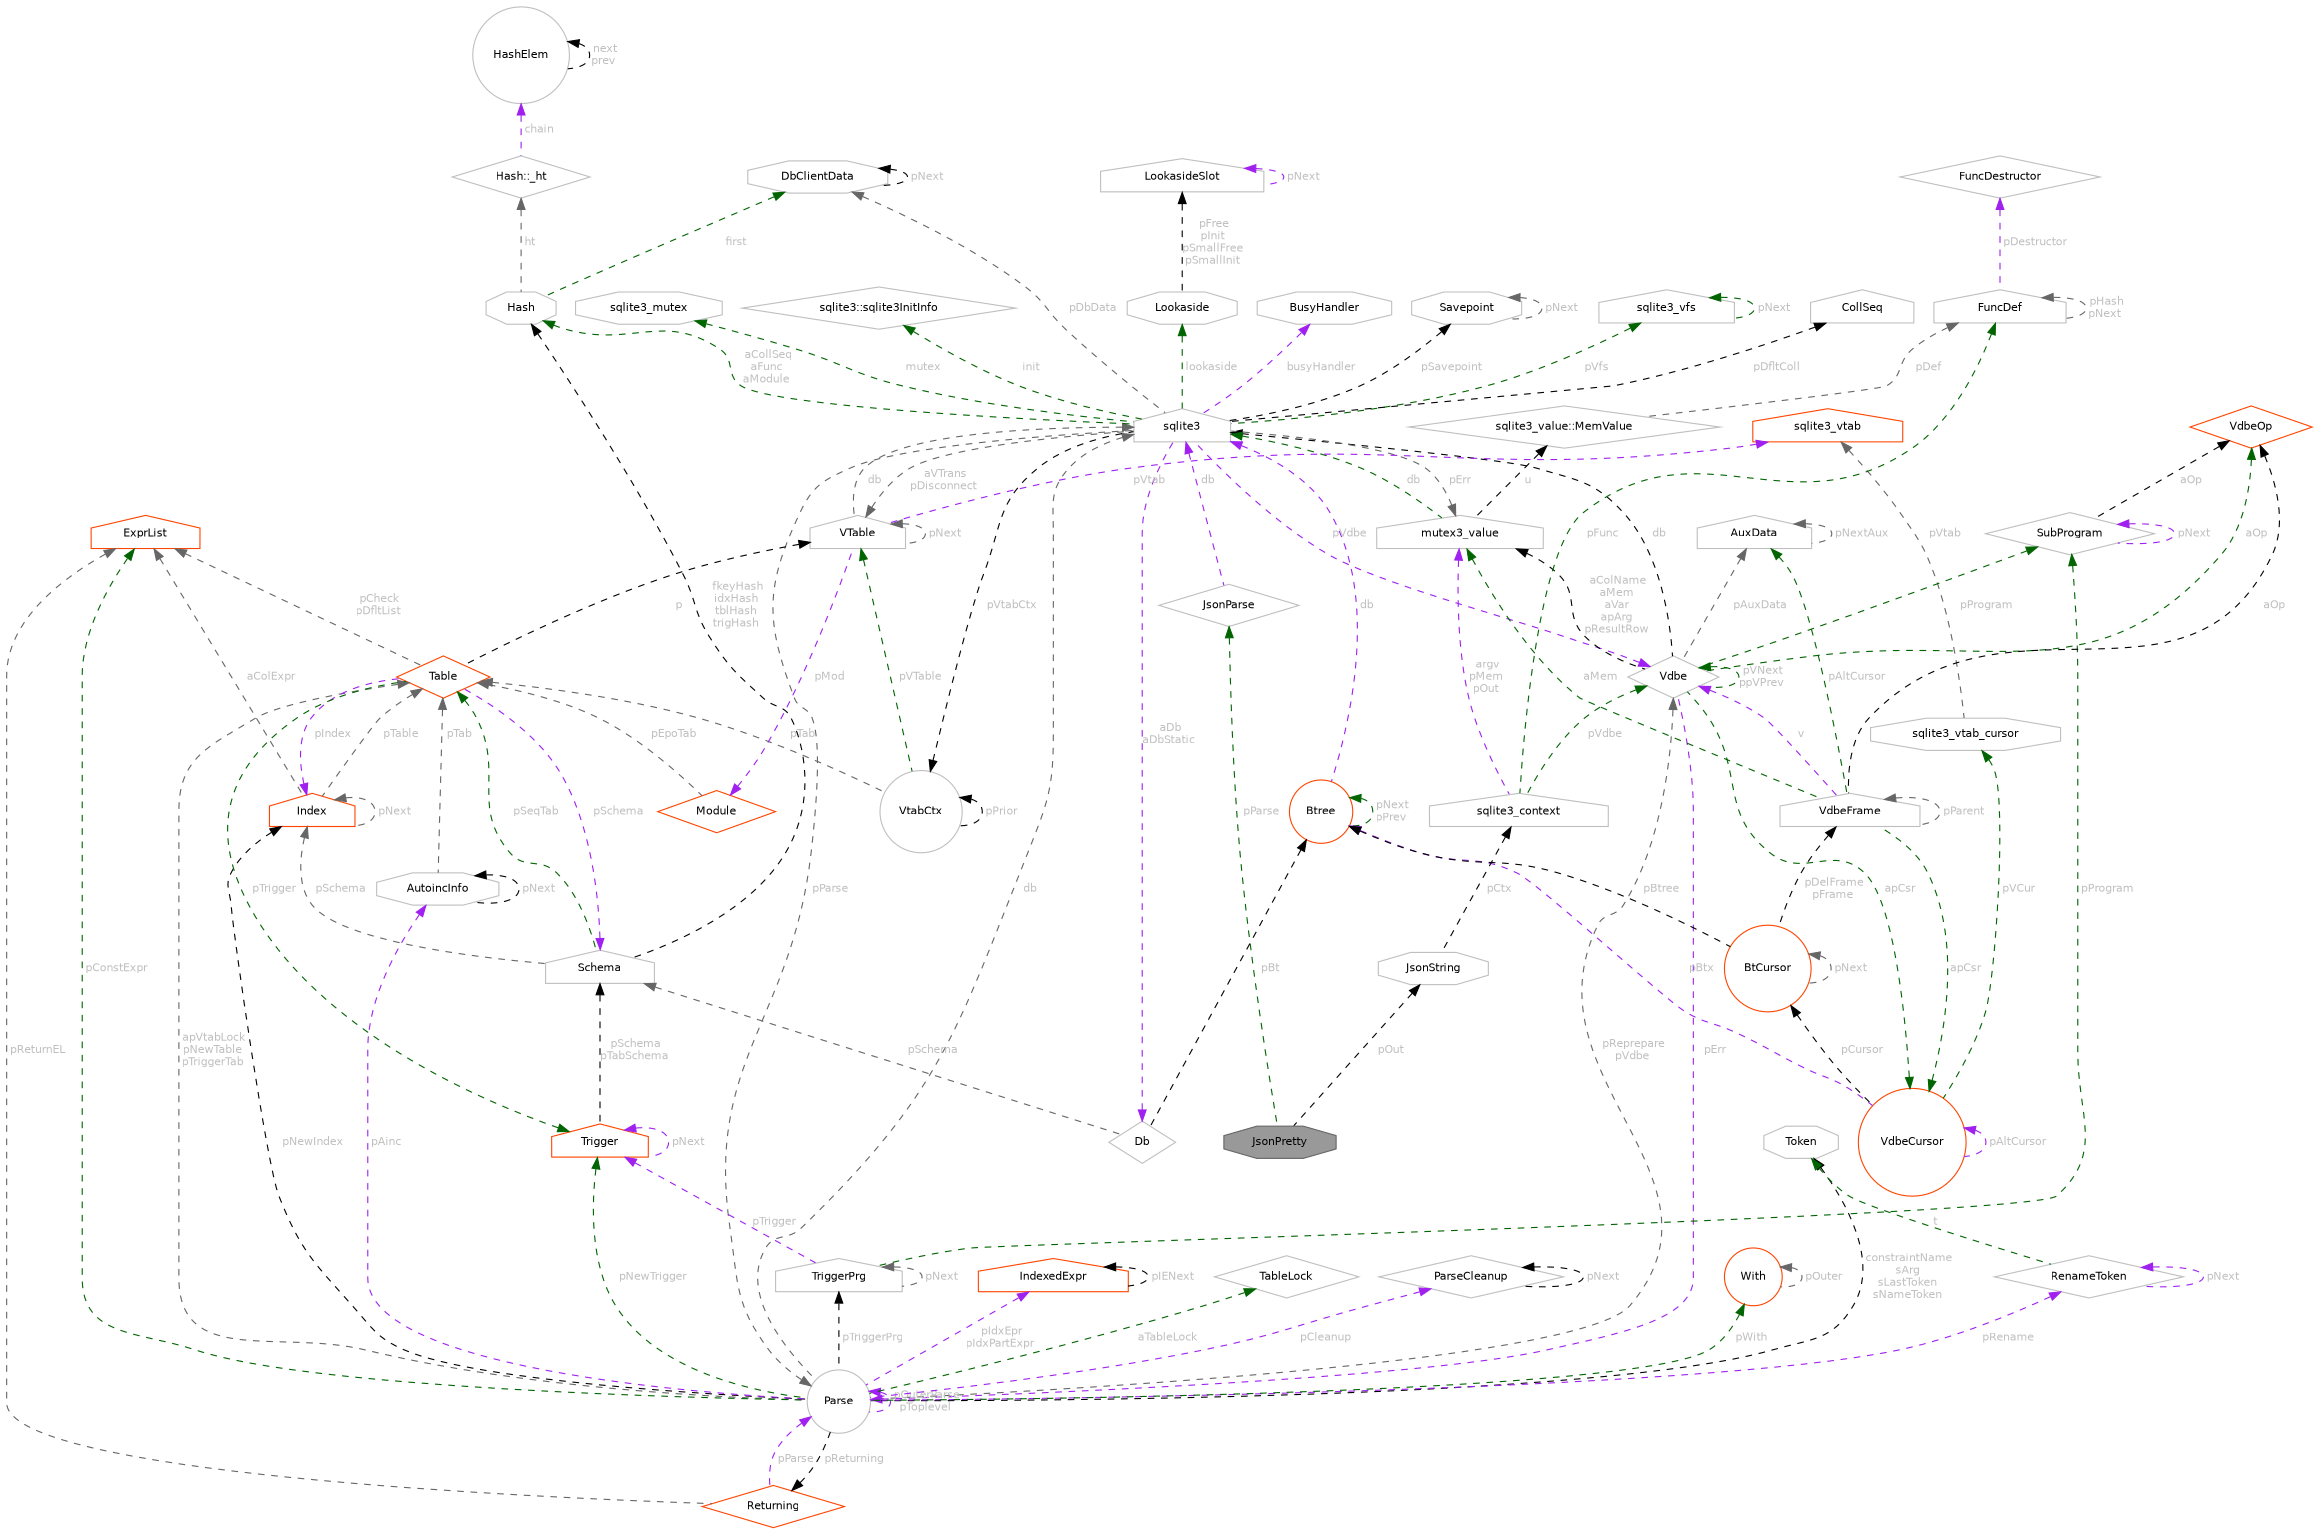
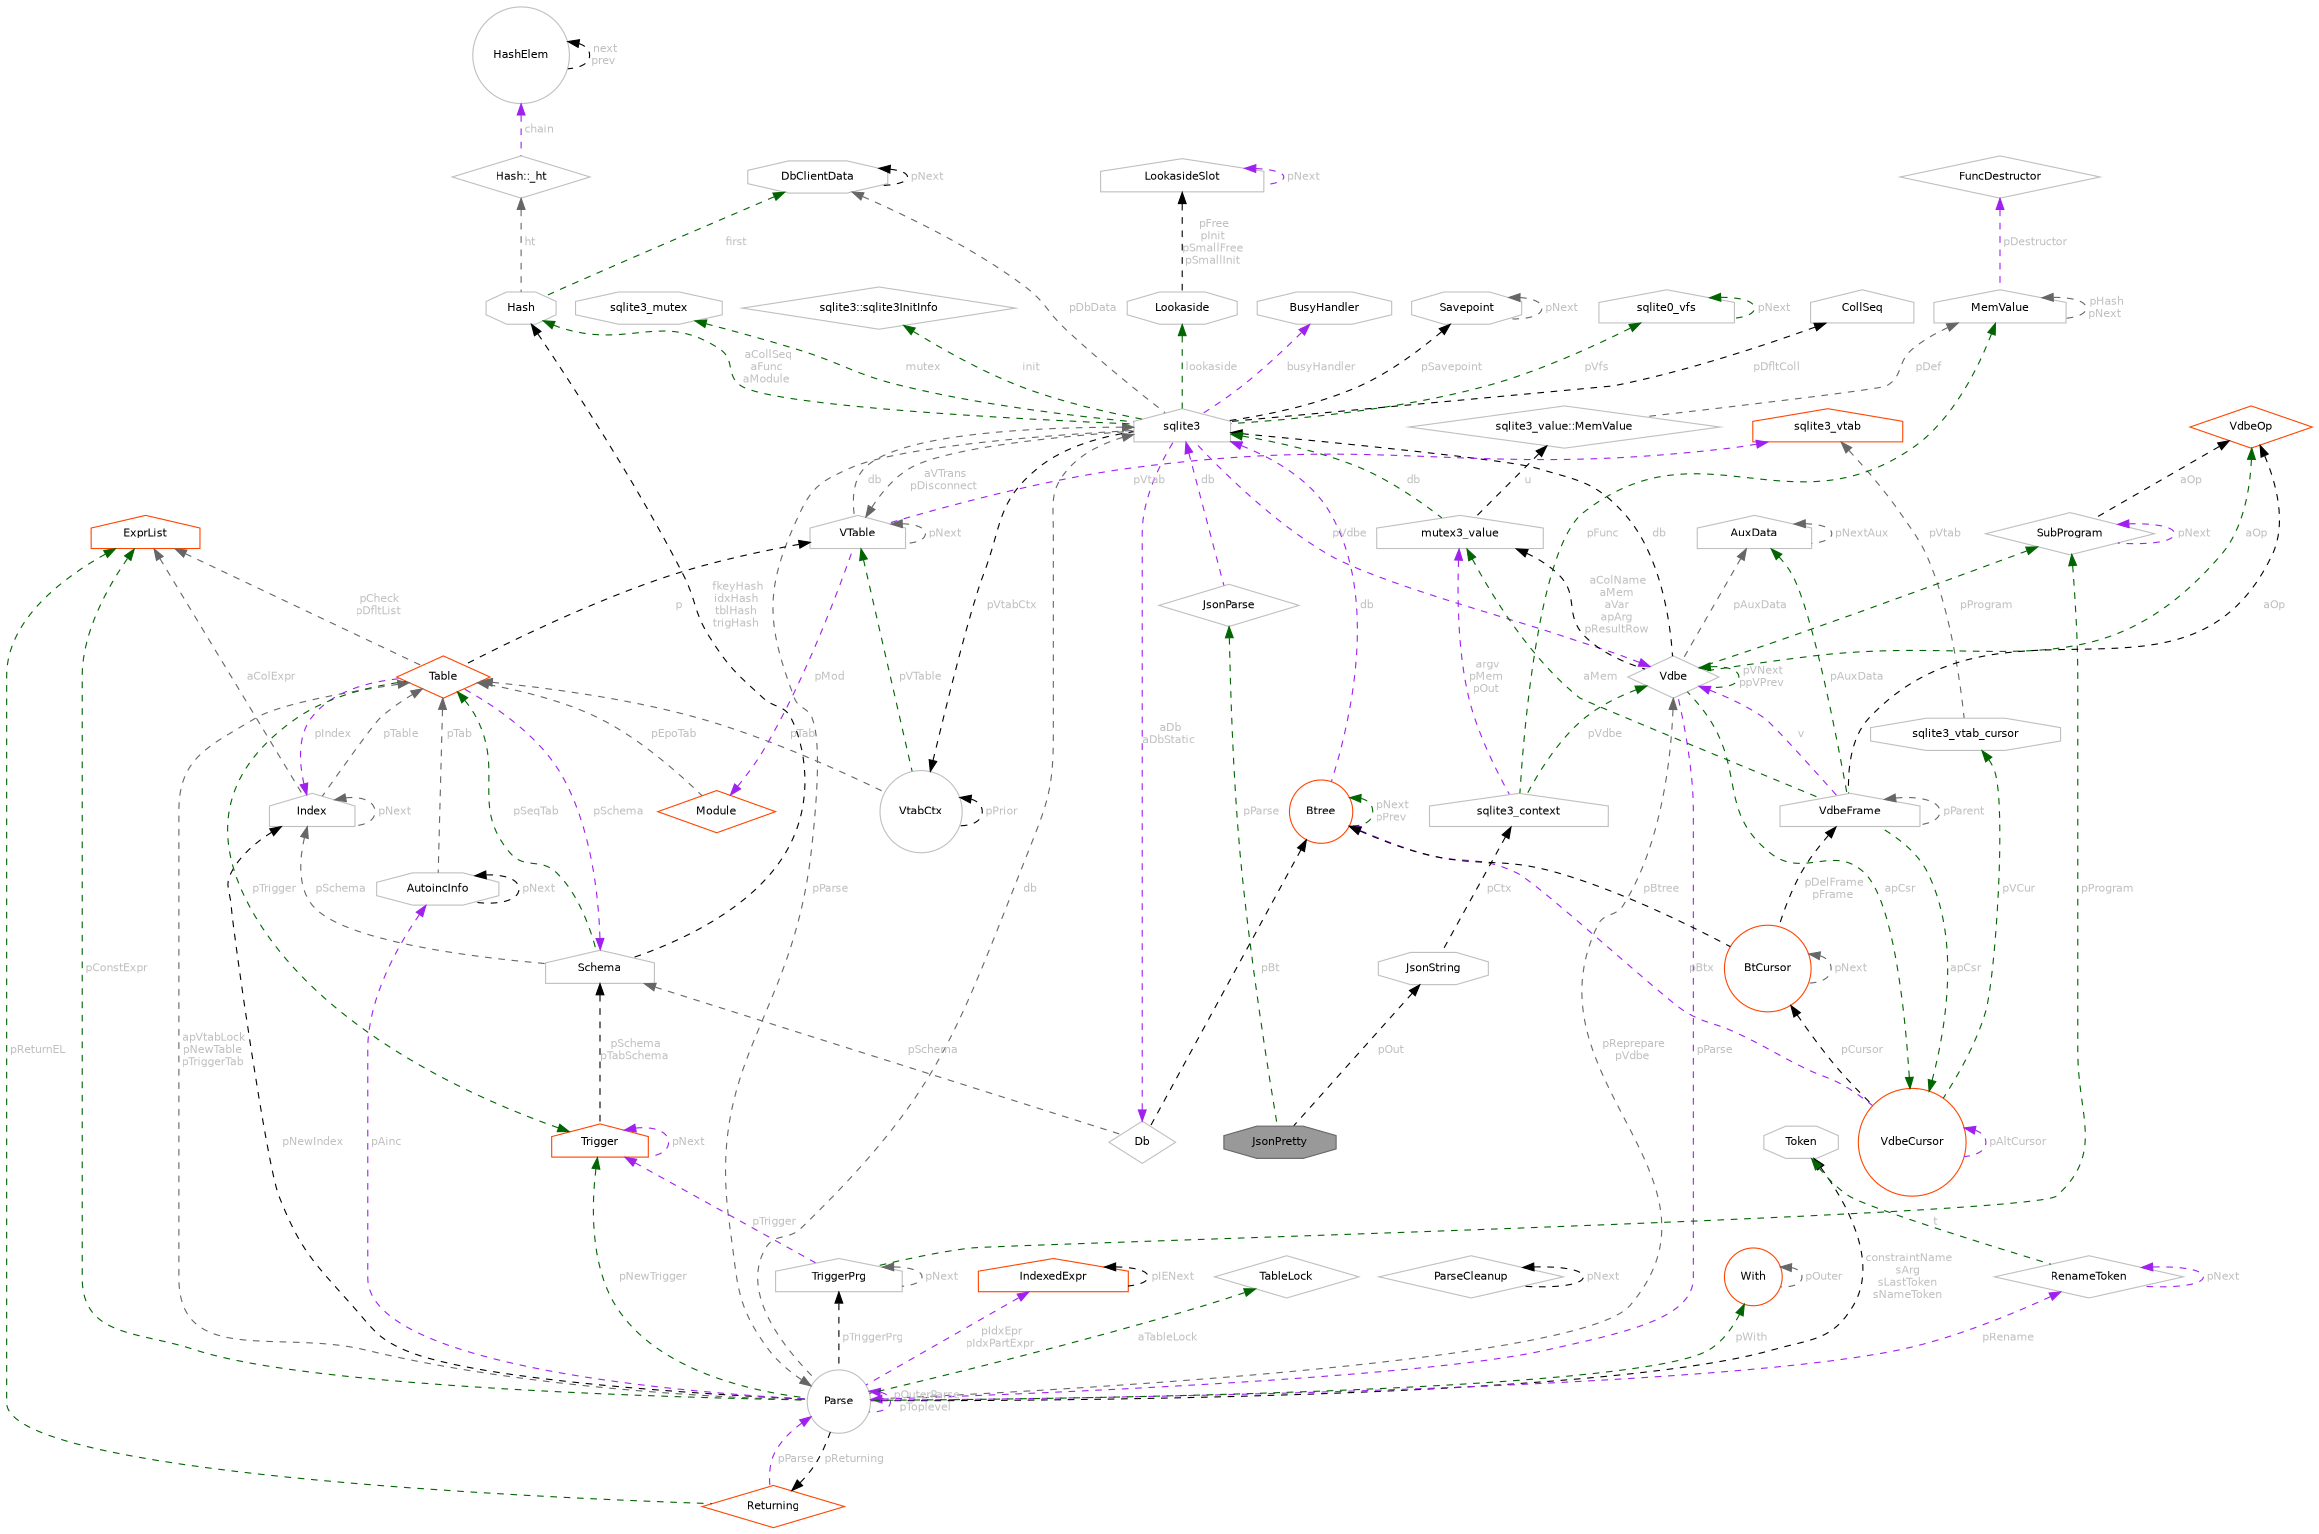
(1667, 308) -> (1667, 308)
(2000, 308) -> (2000, 308)
(1353, 446) -> none
(1856, 677) -> (1856, 677)
(312, 812) -> (312, 812)
(1713, 1050) -> (1713, 1050)
(7, 1319) -> (7, 1319)
(1148, 1360) -> none
